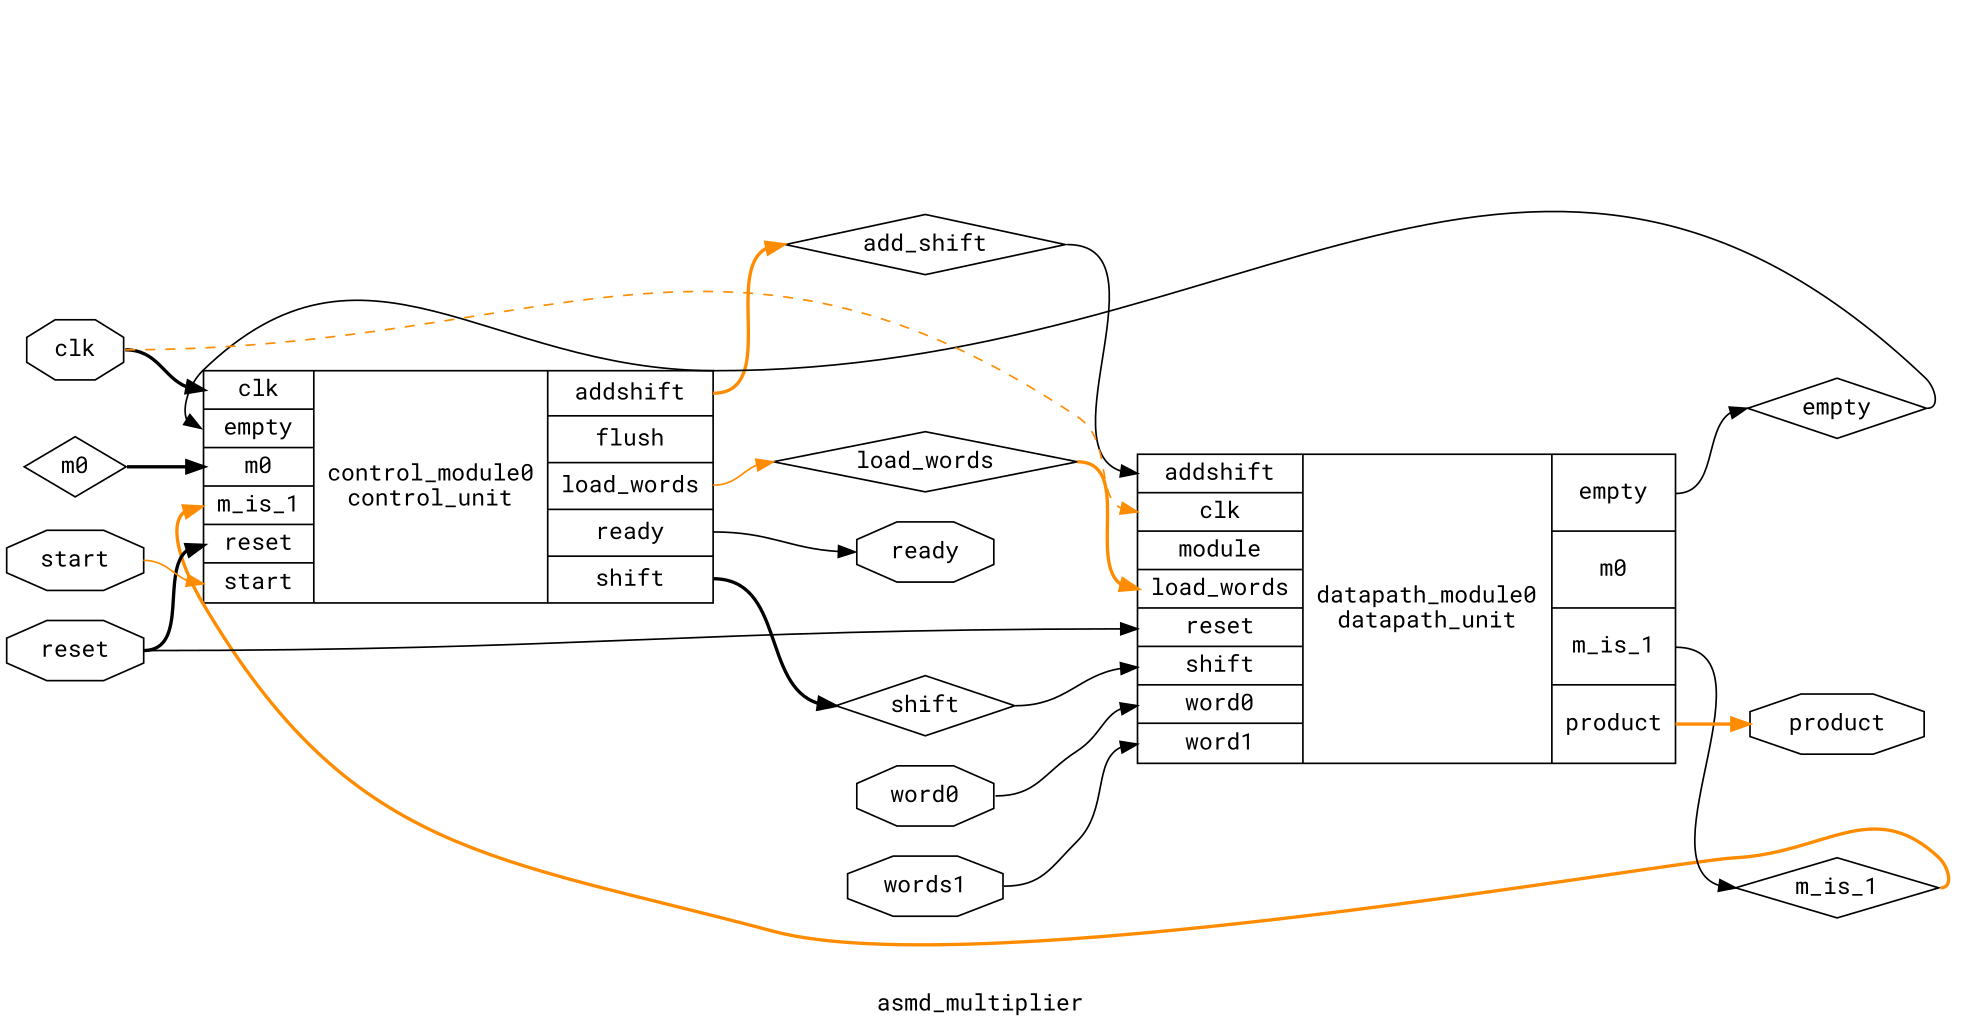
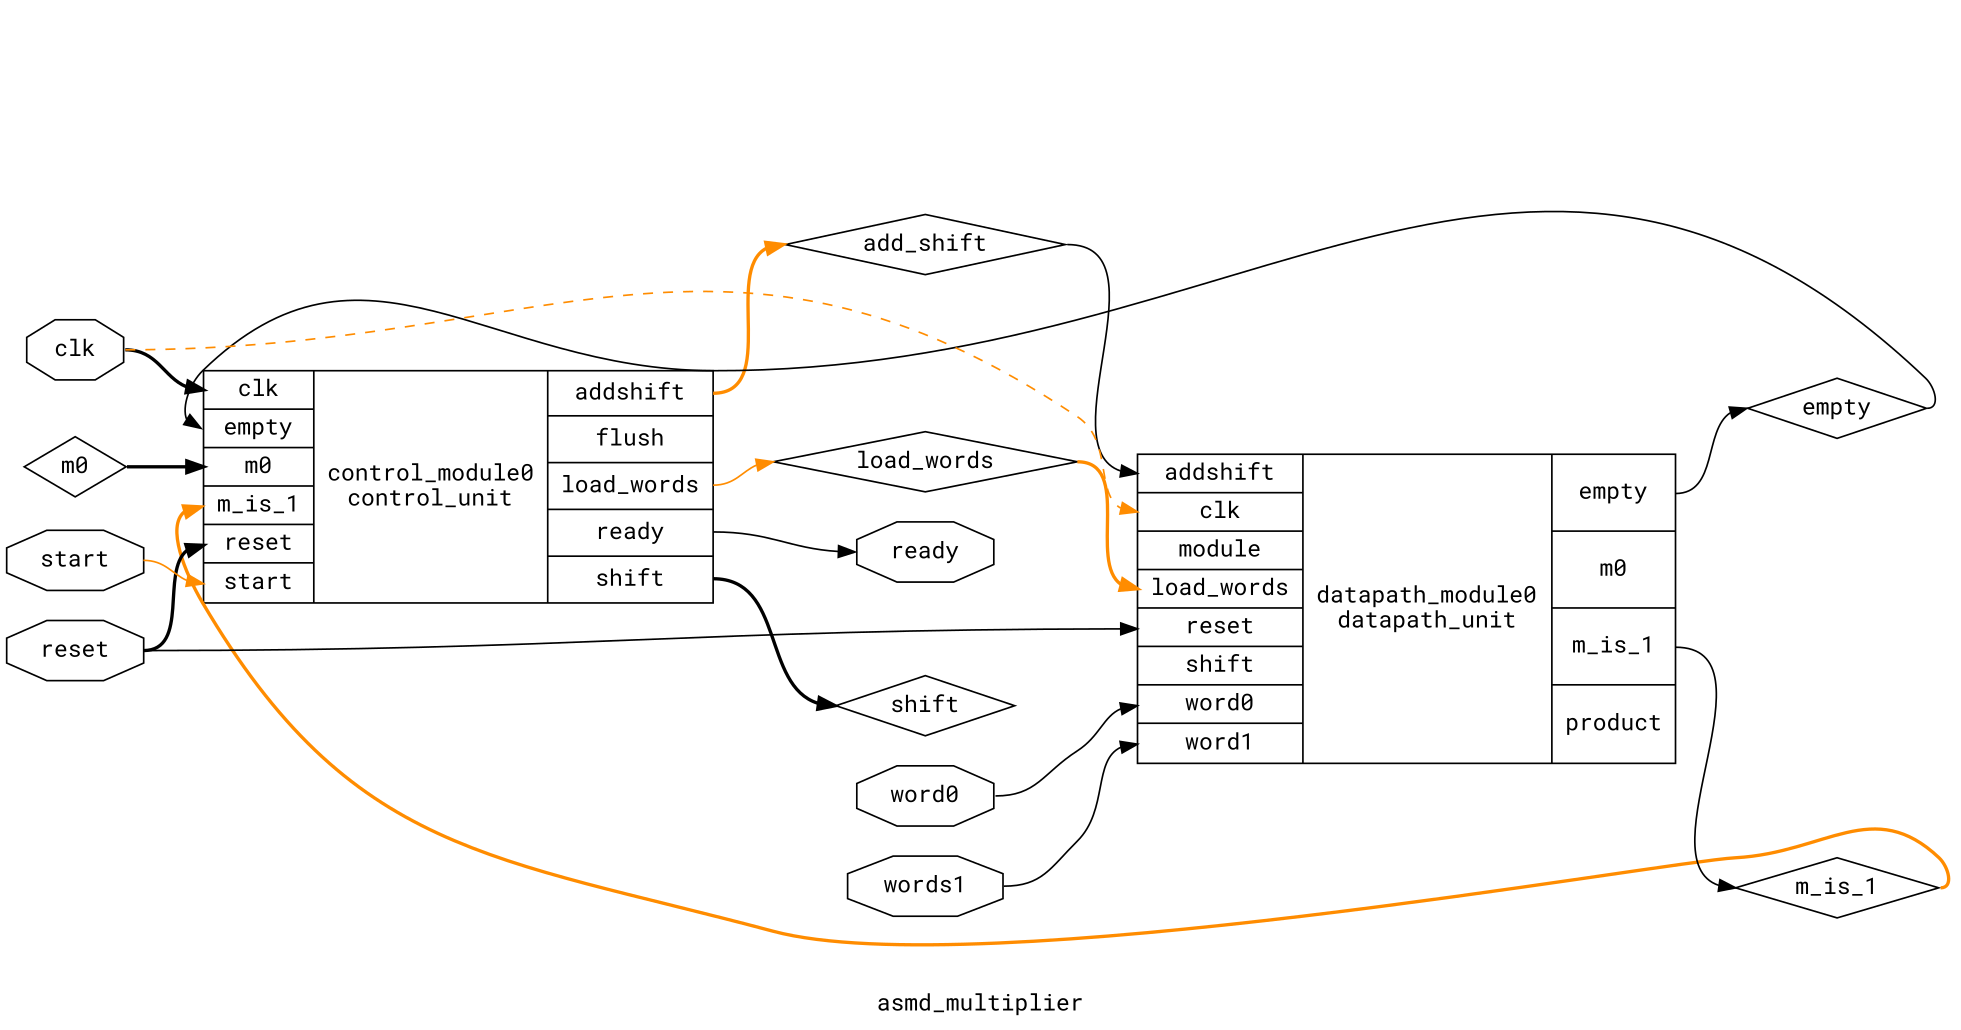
(1069, 691) -> none
(1837, 724) -> none
